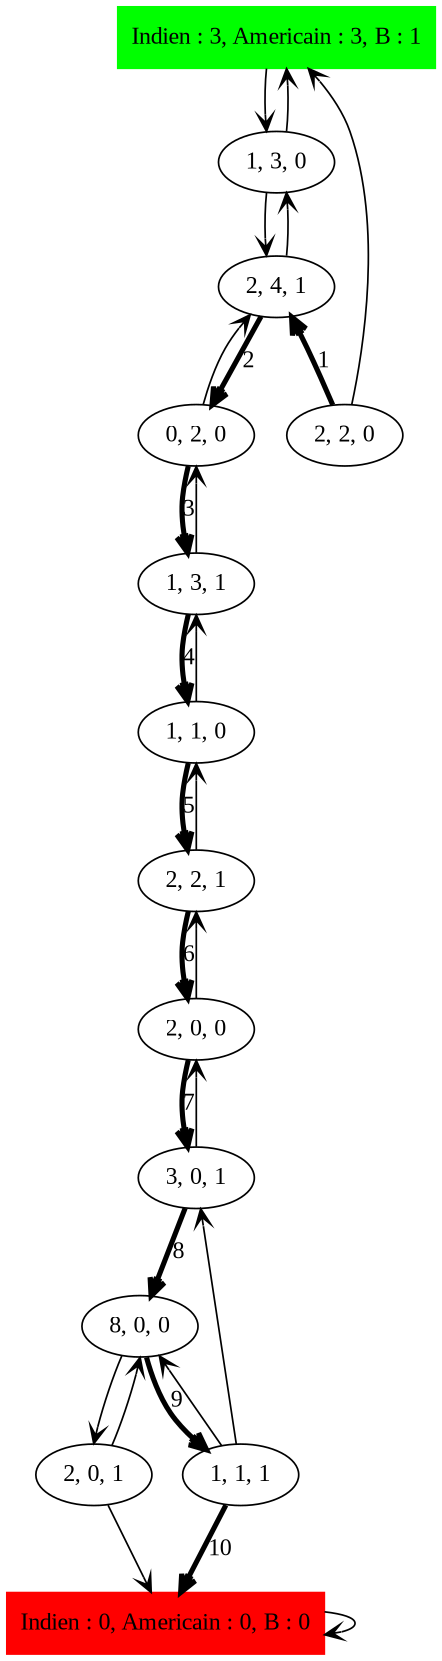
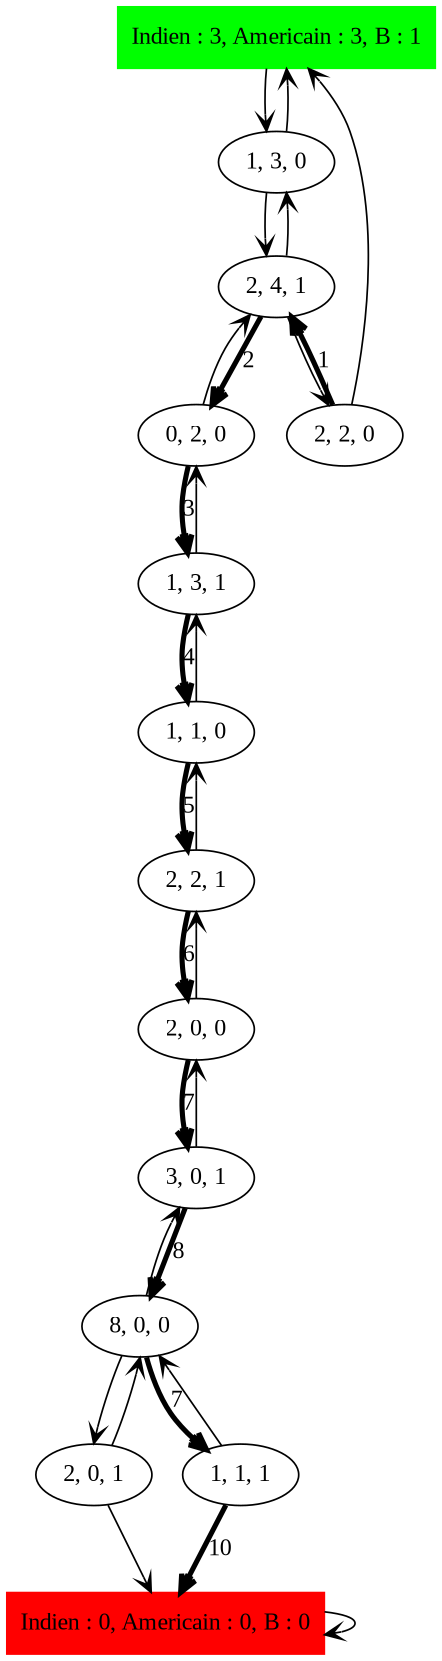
none -> (303, 354)
(220, 1335) -> (157, 1259)
(177, 1401) -> (177, 1401)
